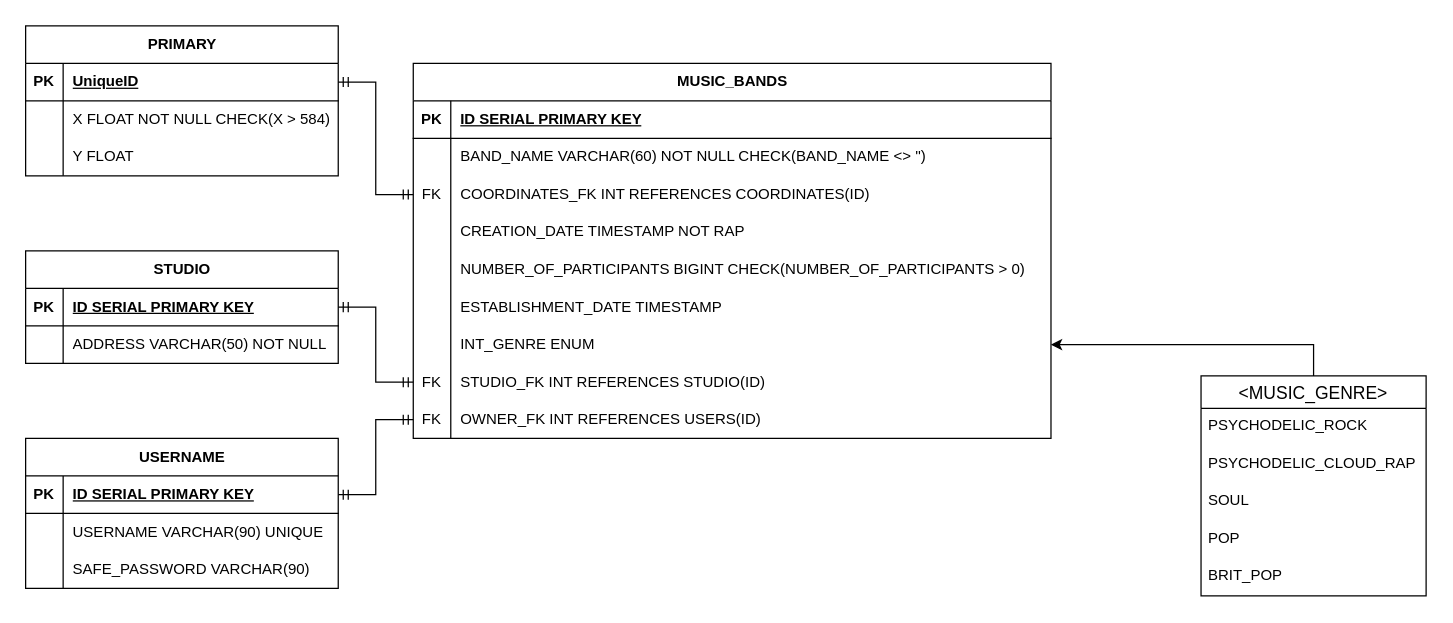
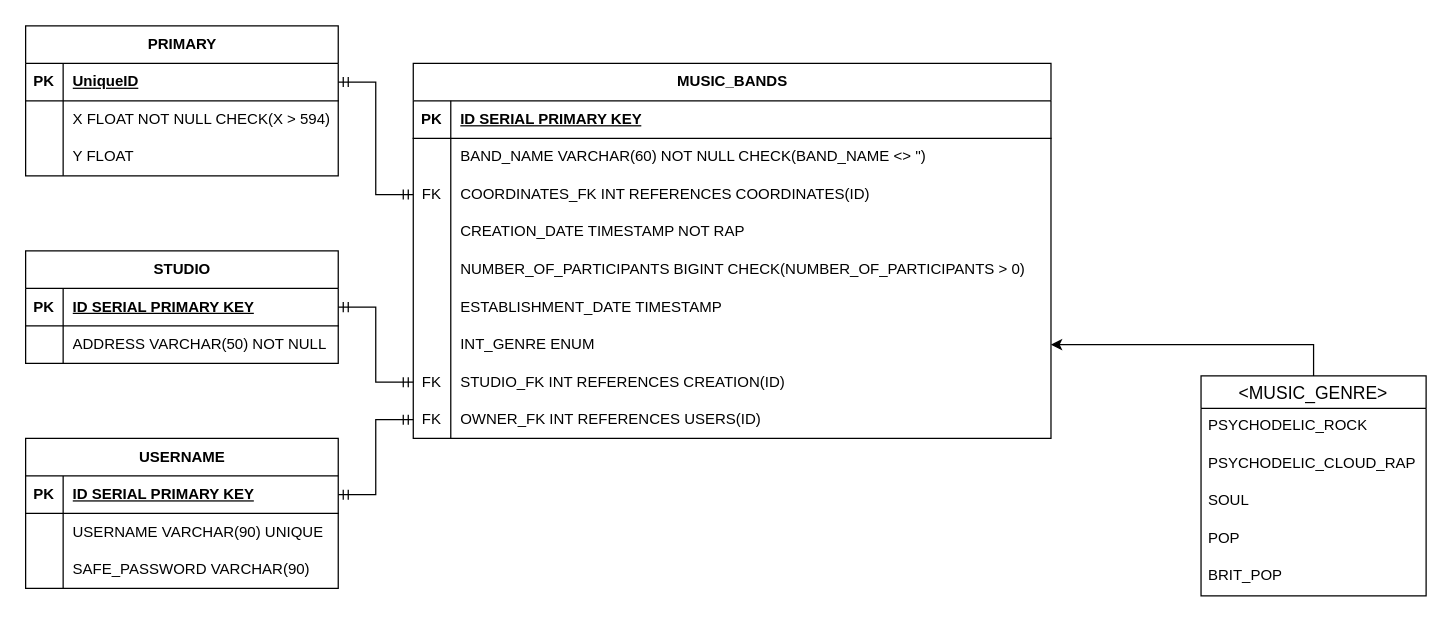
(192, 119) -> (192, 119)
(602, 382) -> (610, 382)
